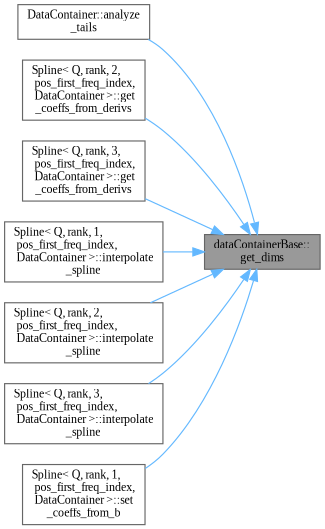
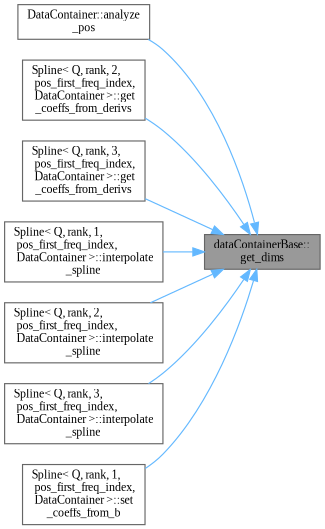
(84, 22) -> (84, 22)
